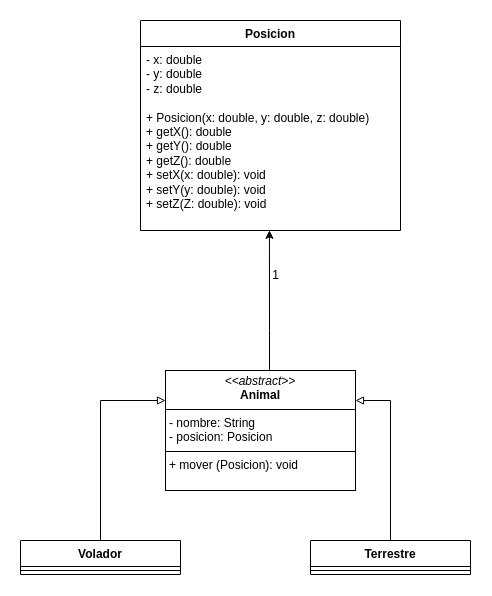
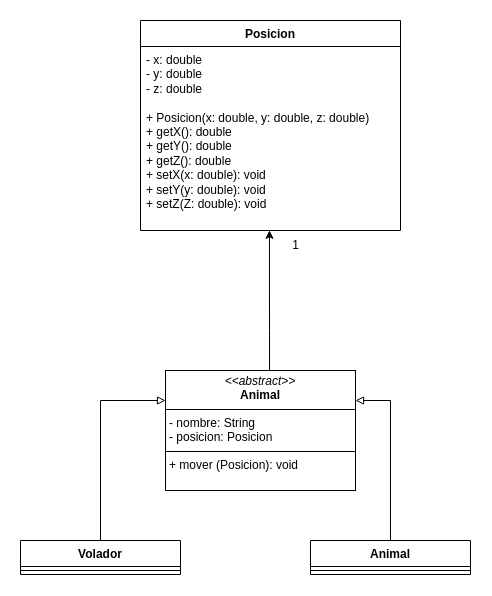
(276, 276) -> (296, 246)
(391, 555) -> (391, 555)
